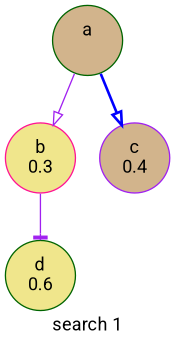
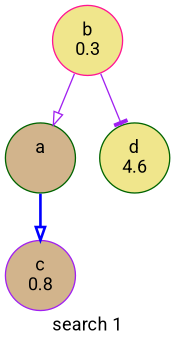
(66, 93) -> (66, 93)
(135, 158) -> (40, 276)
(40, 276) -> (135, 158)
